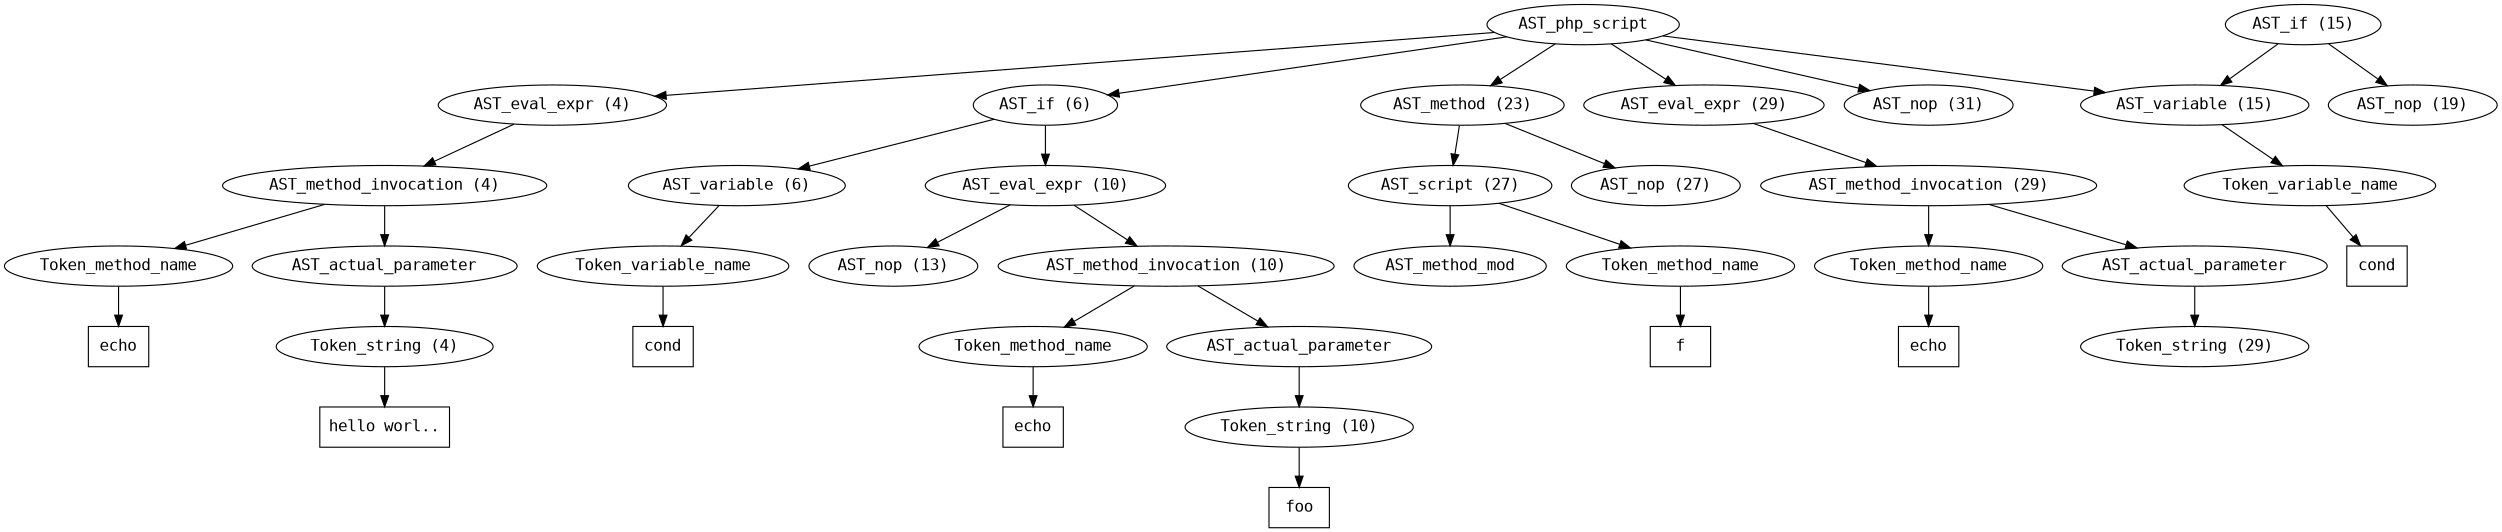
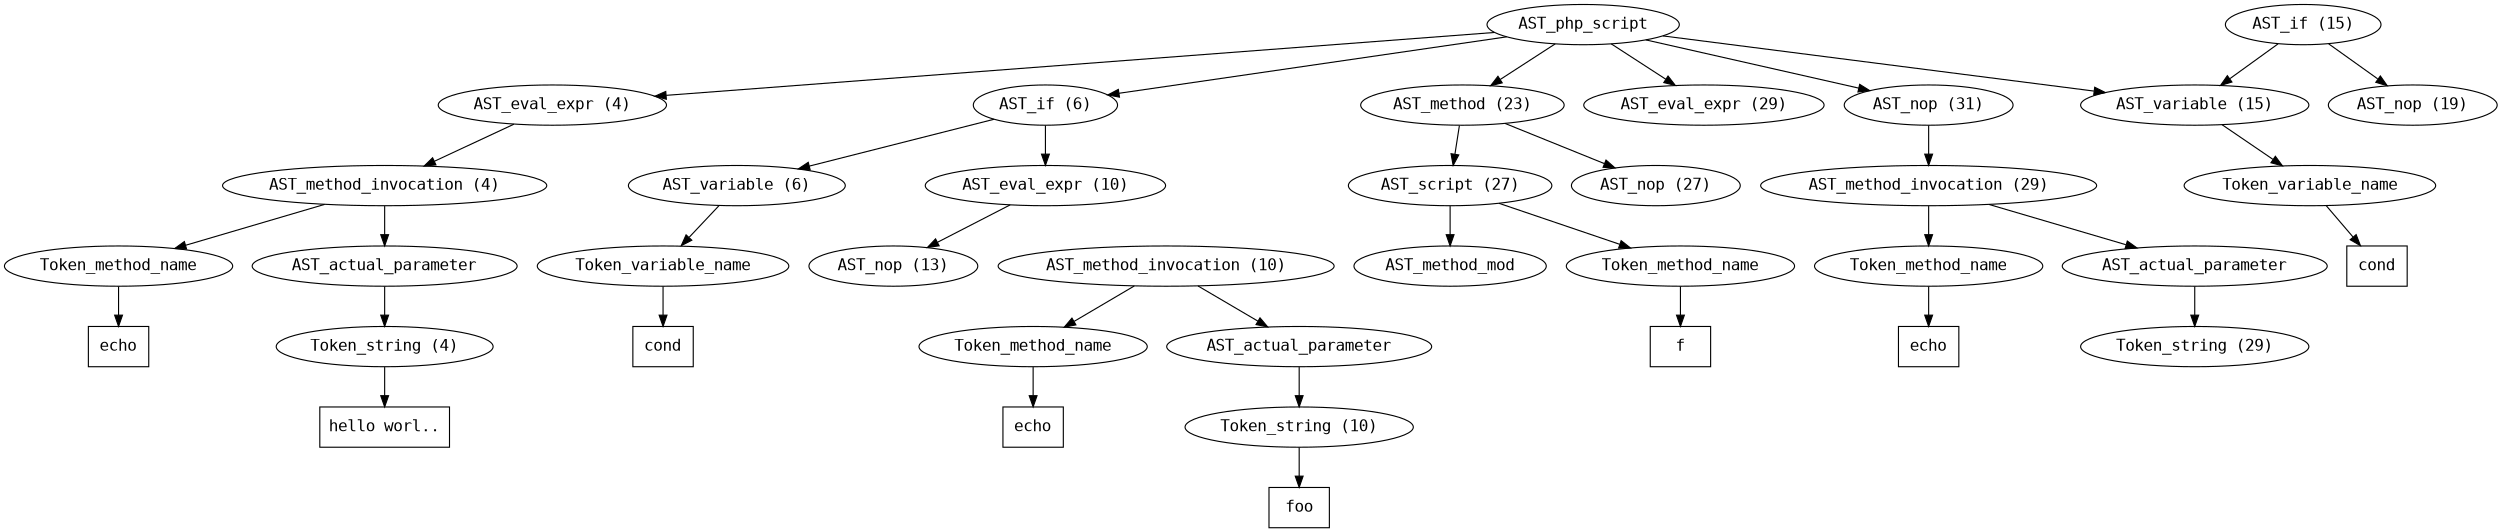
(1810, 143) -> (1929, 140)
(1101, 222) -> none
